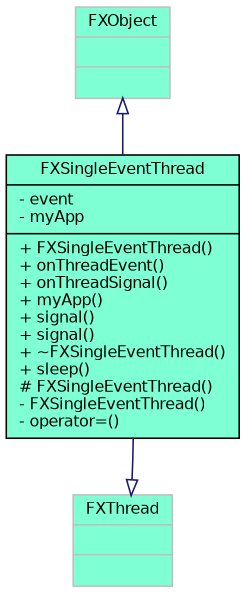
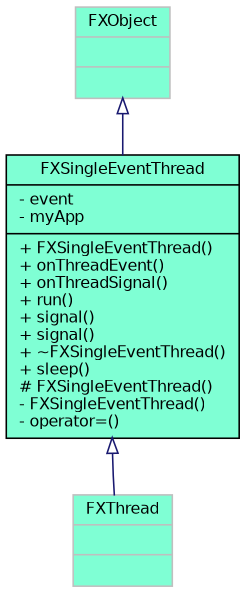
(61, 301) -> (46, 301)
(133, 459) -> (113, 475)
